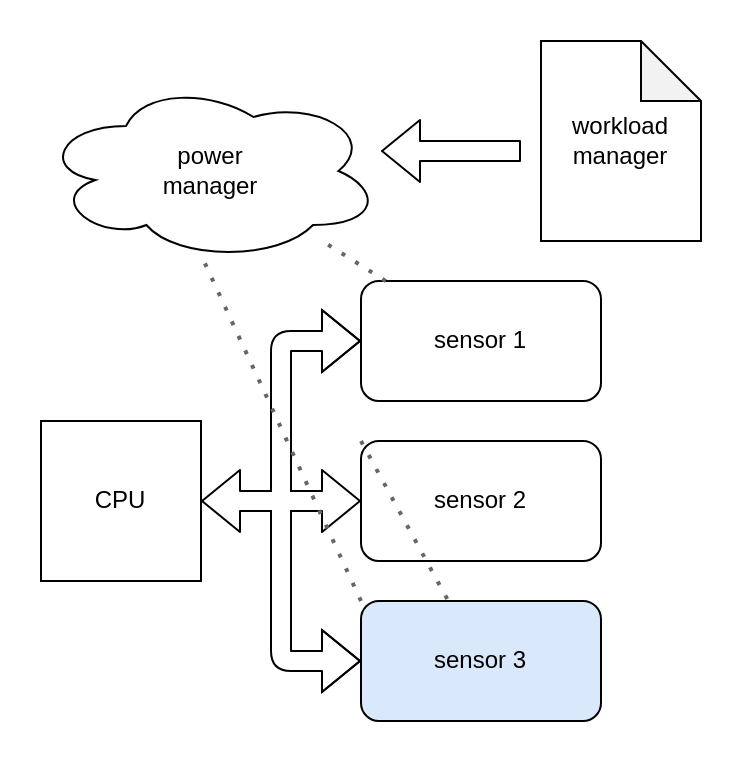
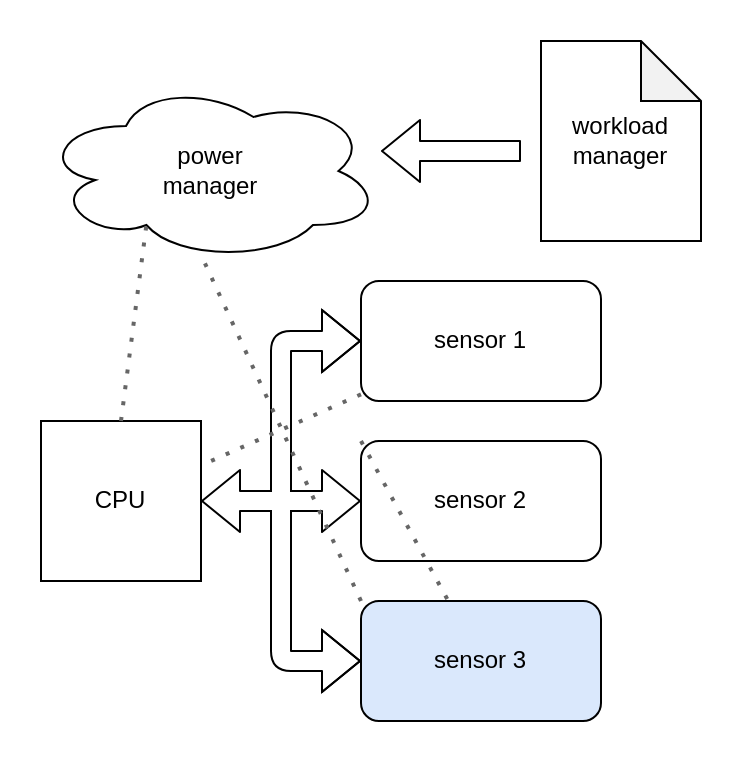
(353, 260) -> (311, 417)
none -> (127, 371)
